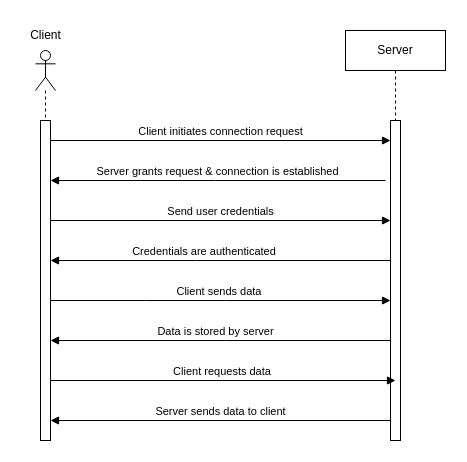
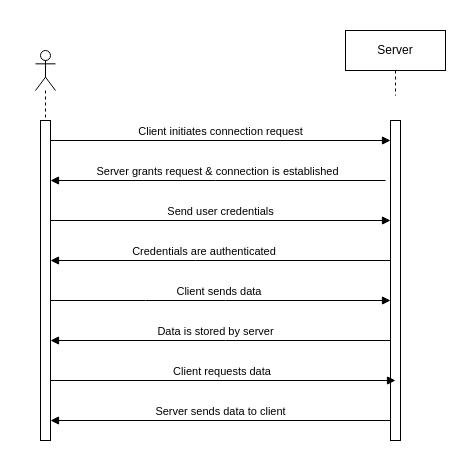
(46, 36) -> none
(396, 76) -> (396, 63)
